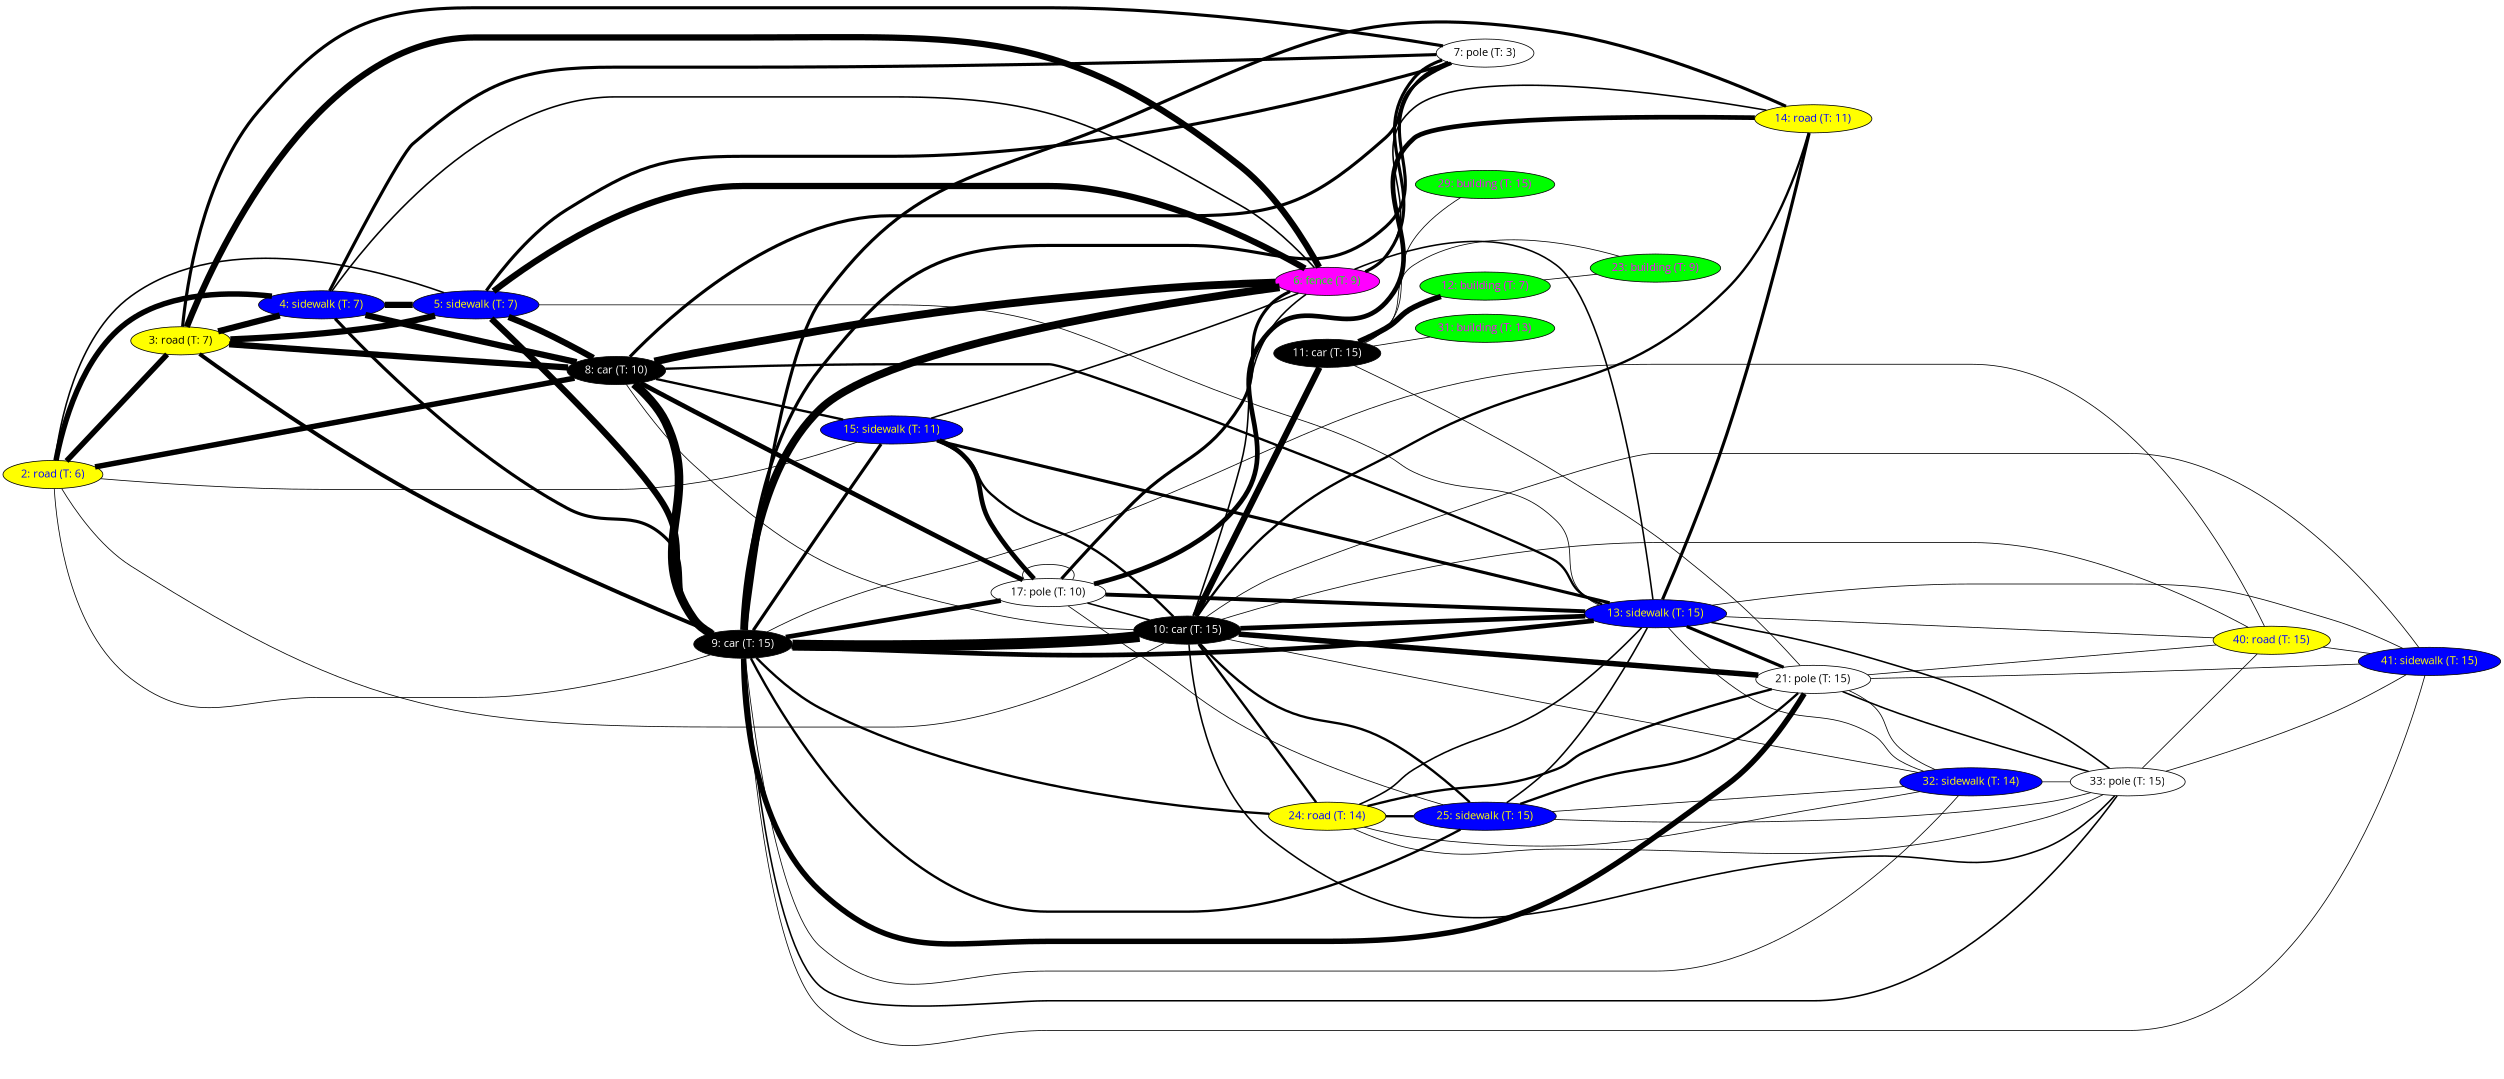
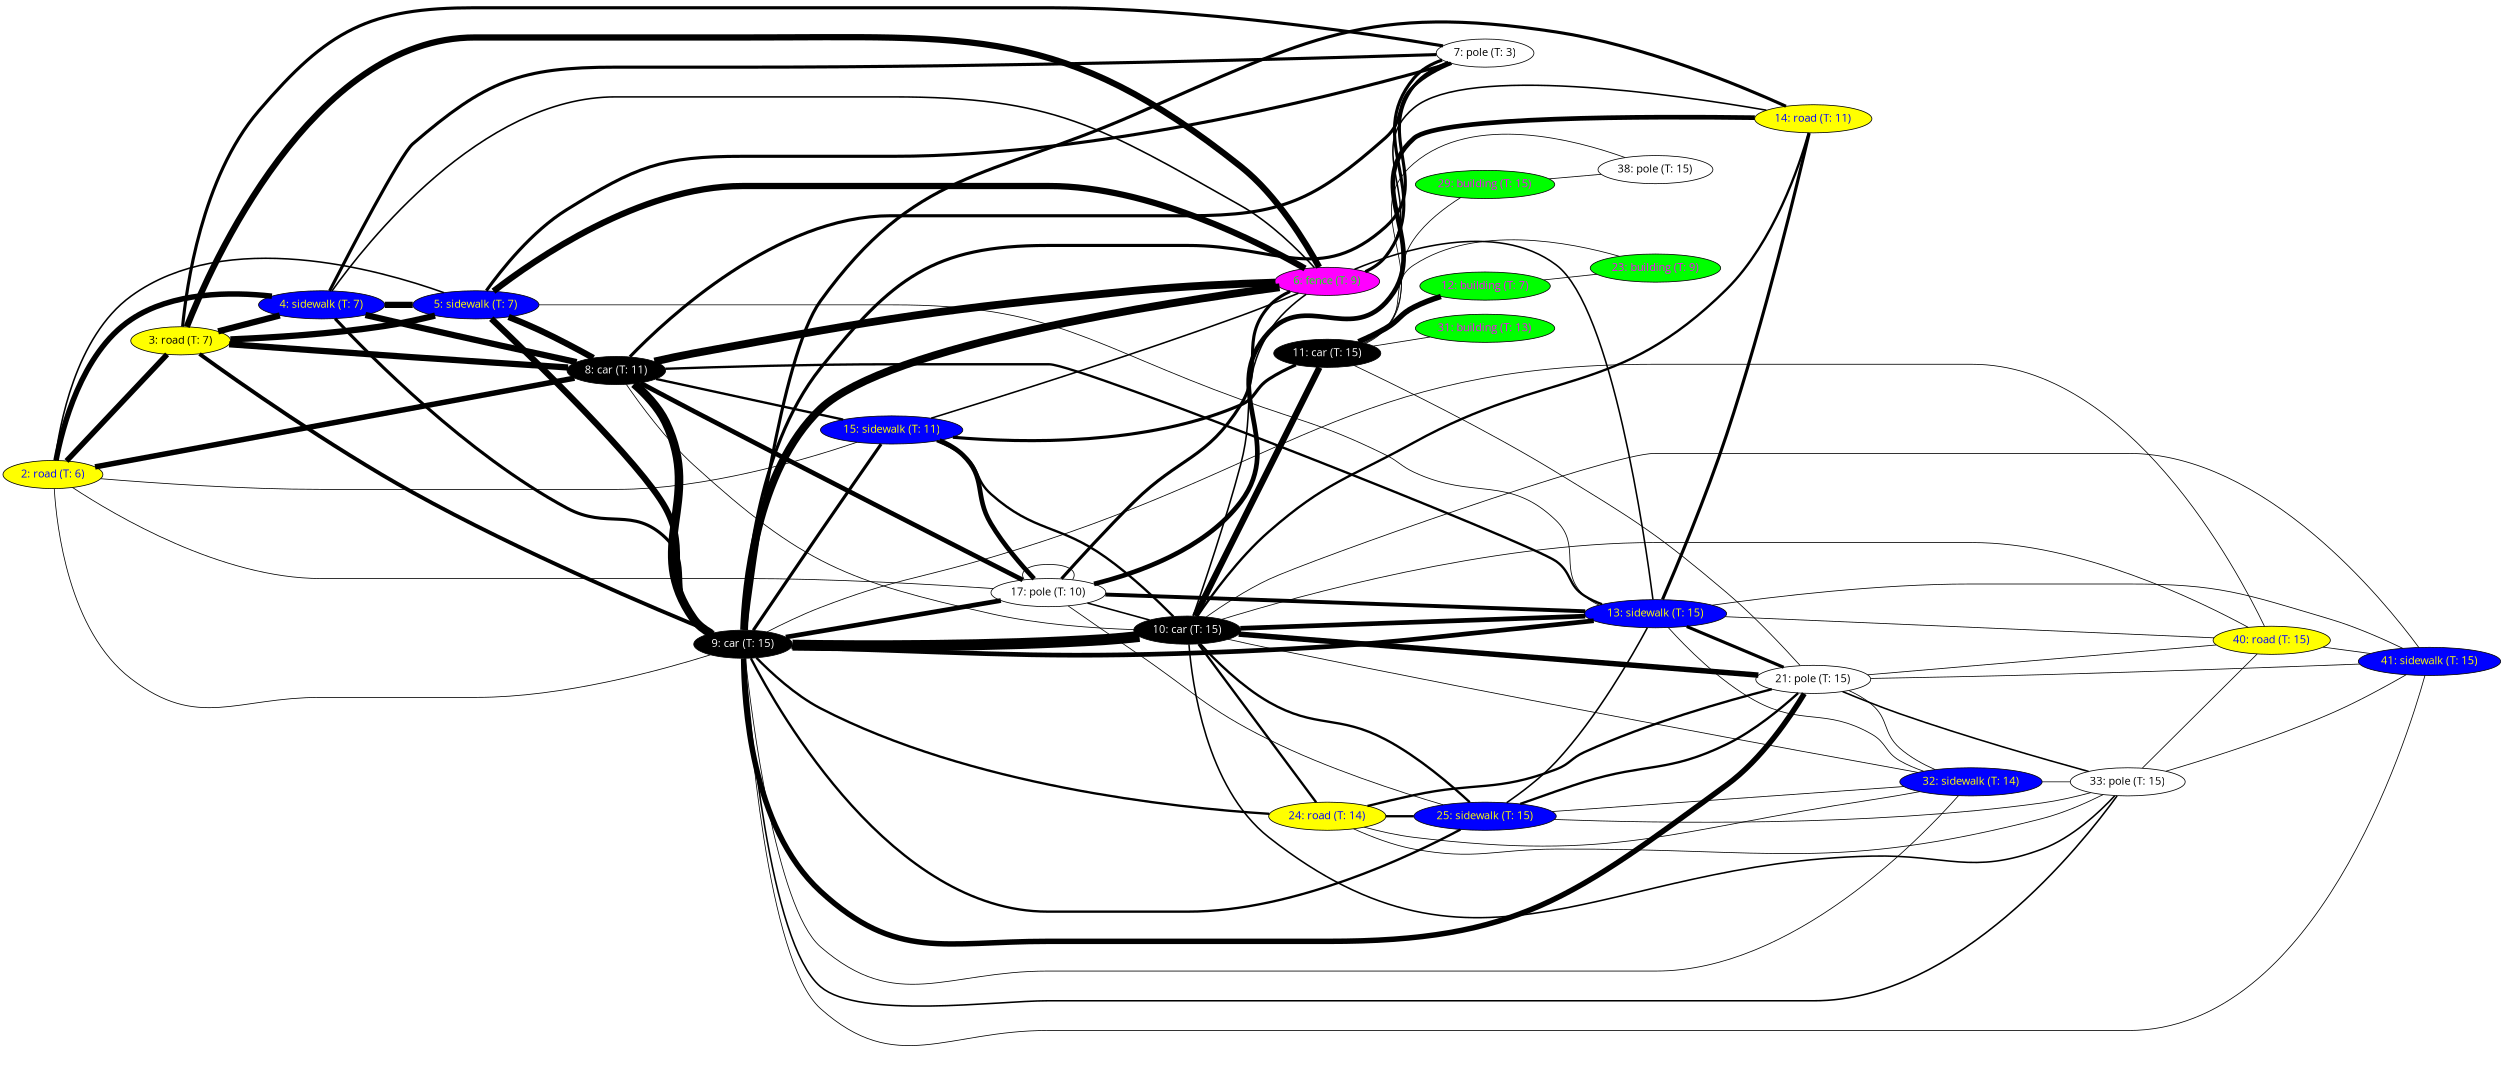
none -> (1655, 170)
(616, 371) -> (616, 371)
(1257, 518) -> (1133, 434)
(1899, 666) -> none
(586, 724) -> (523, 579)
(1508, 728) -> none
